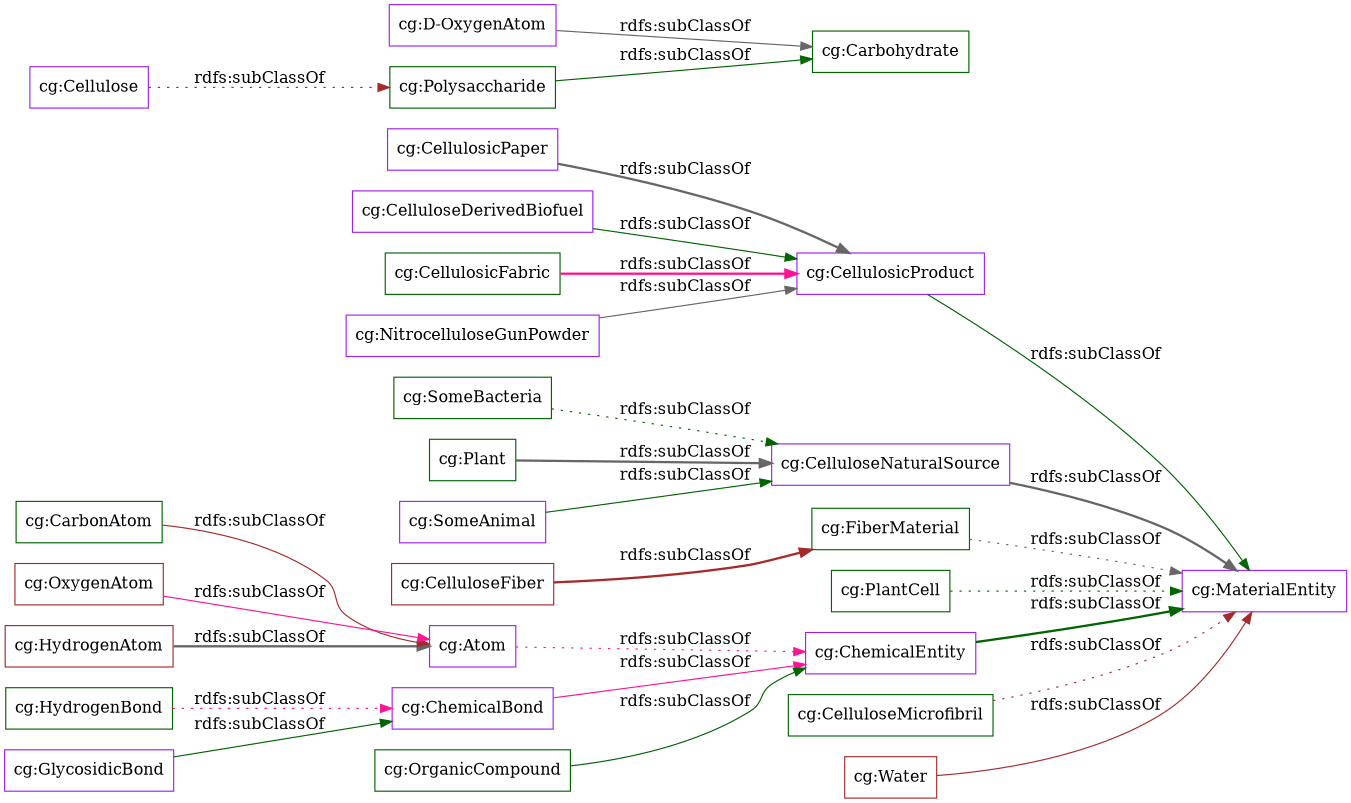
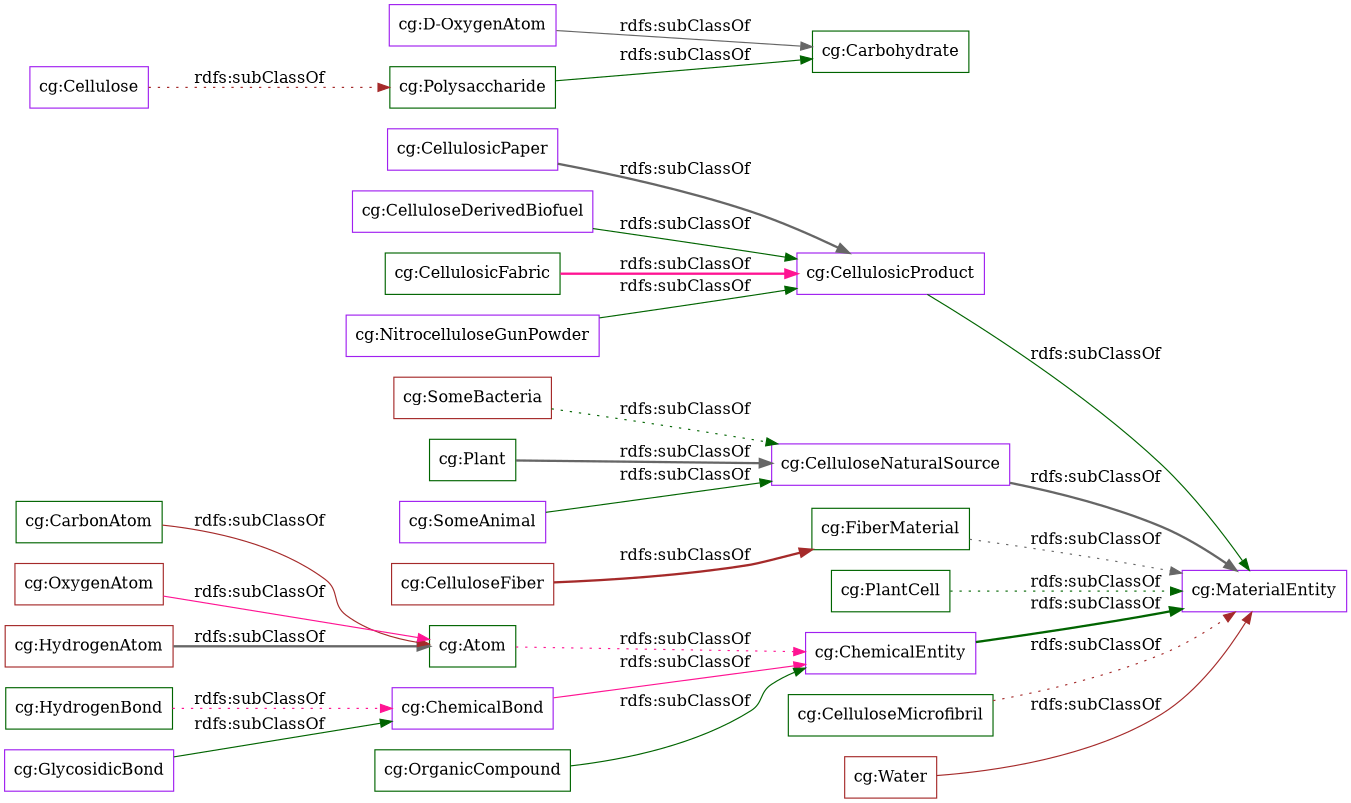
(692, 304) -> (692, 304)
(473, 398) -> (473, 398)
(473, 646) -> (473, 646)
